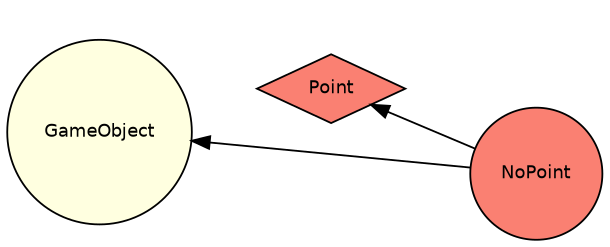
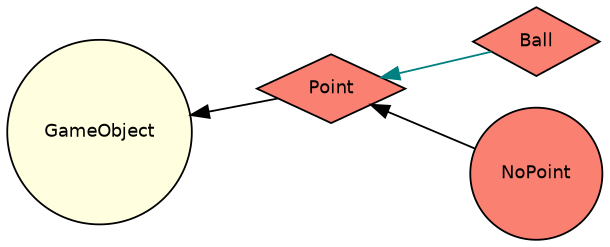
none -> (536, 42)
(340, 155) -> (243, 105)
